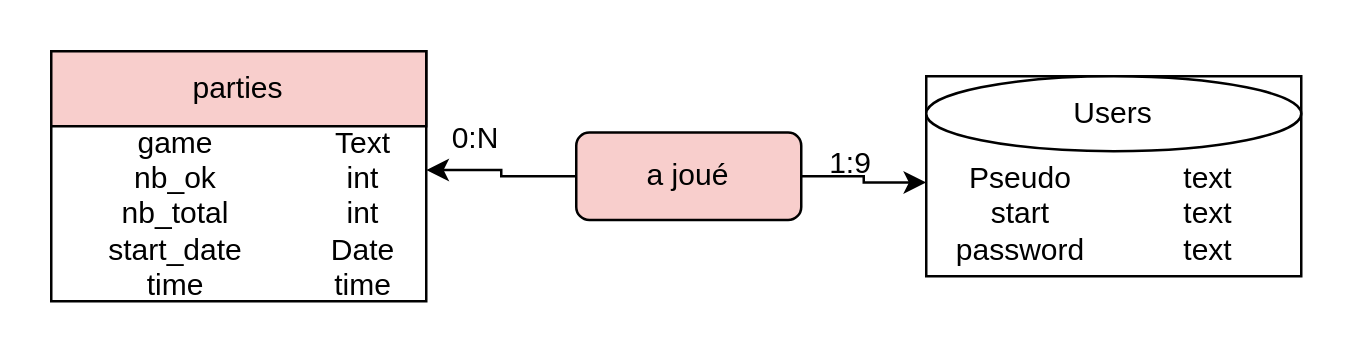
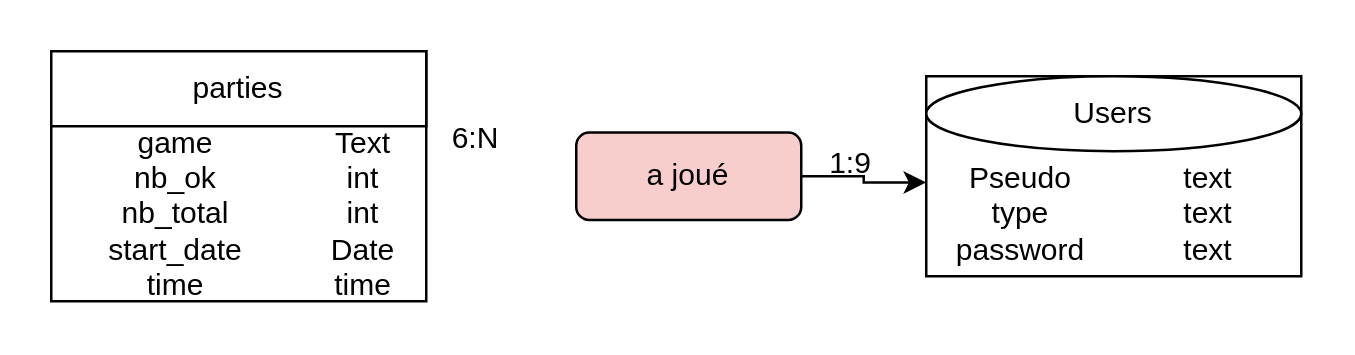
(239, 89) -> (239, 89)
(476, 139) -> (476, 139)
(506, 176) -> none
(1021, 214) -> (1021, 214)
